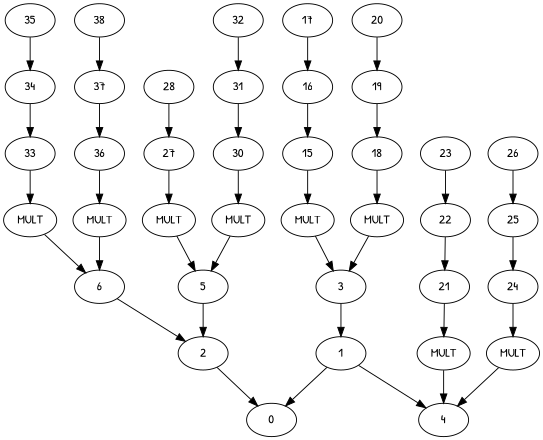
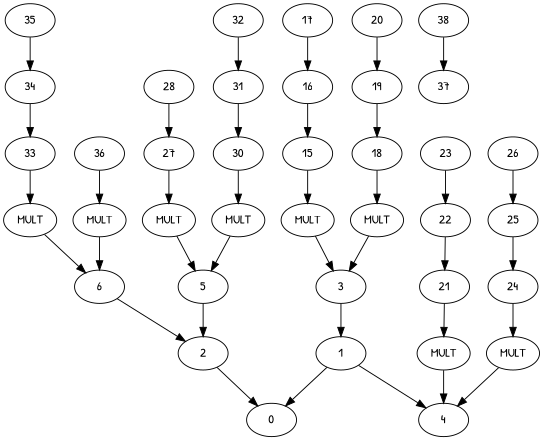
(100, 116) -> none
